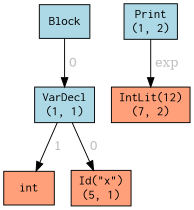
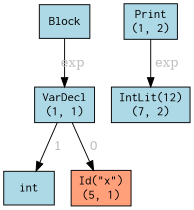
(71, 63) -> (71, 63)
(151, 105) -> (151, 105)
(29, 188) -> (29, 188)
